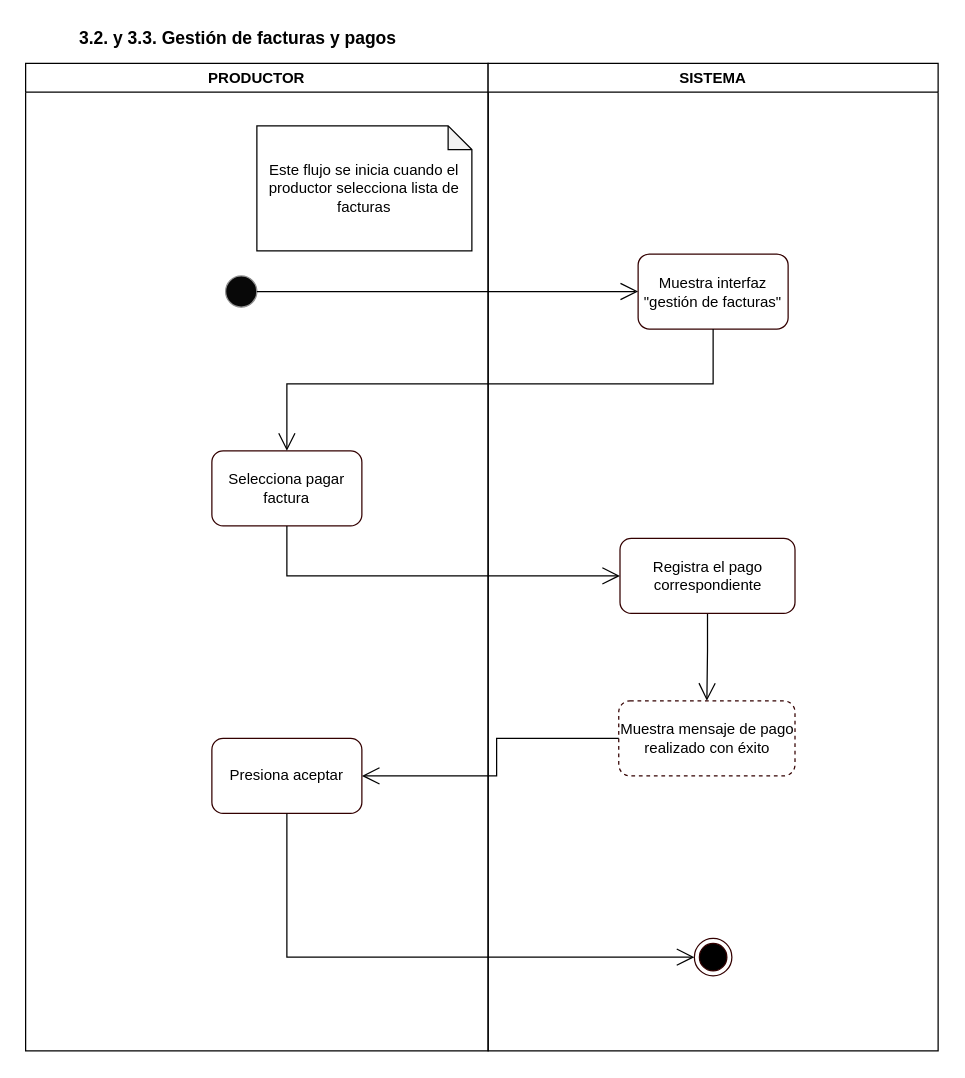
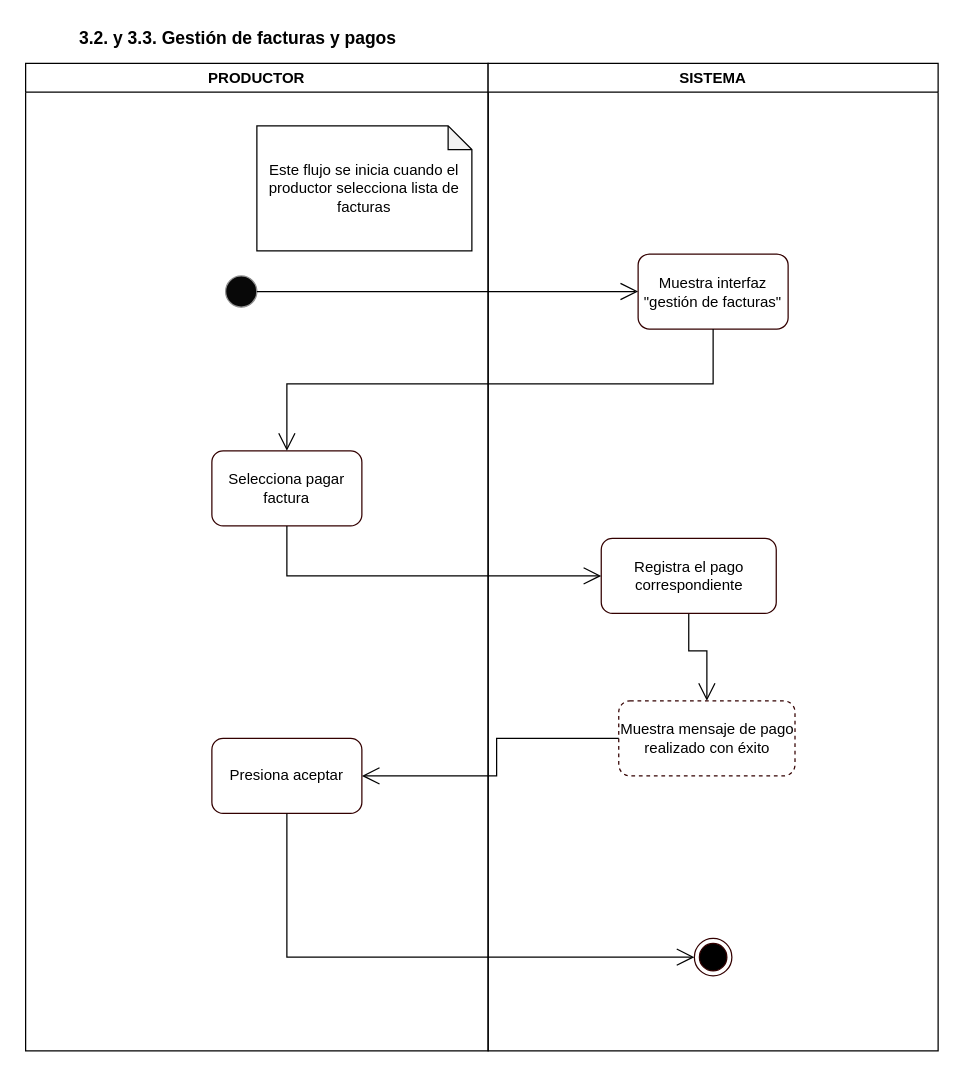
(708, 576) -> (689, 576)
